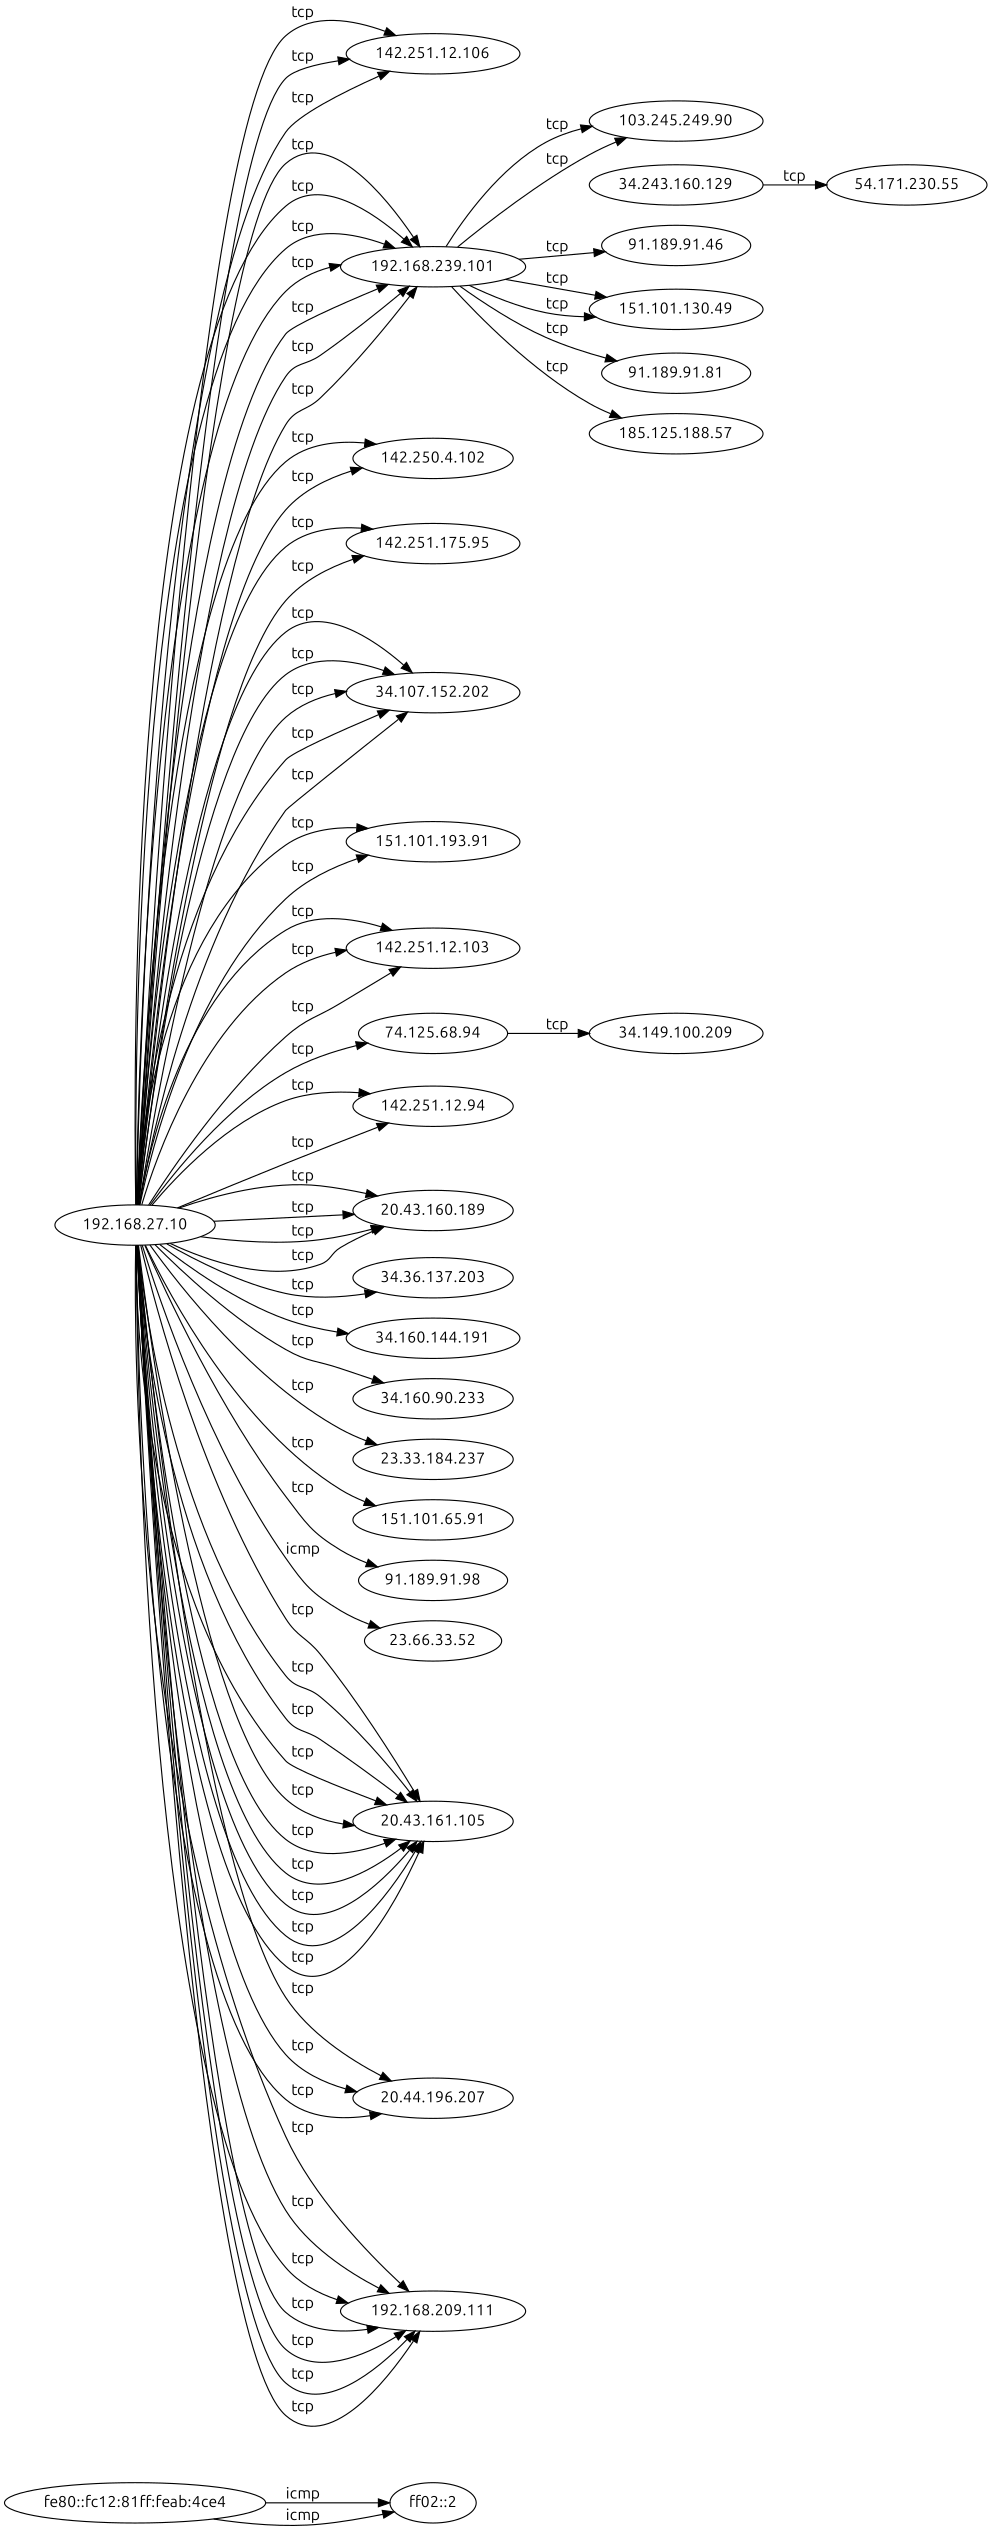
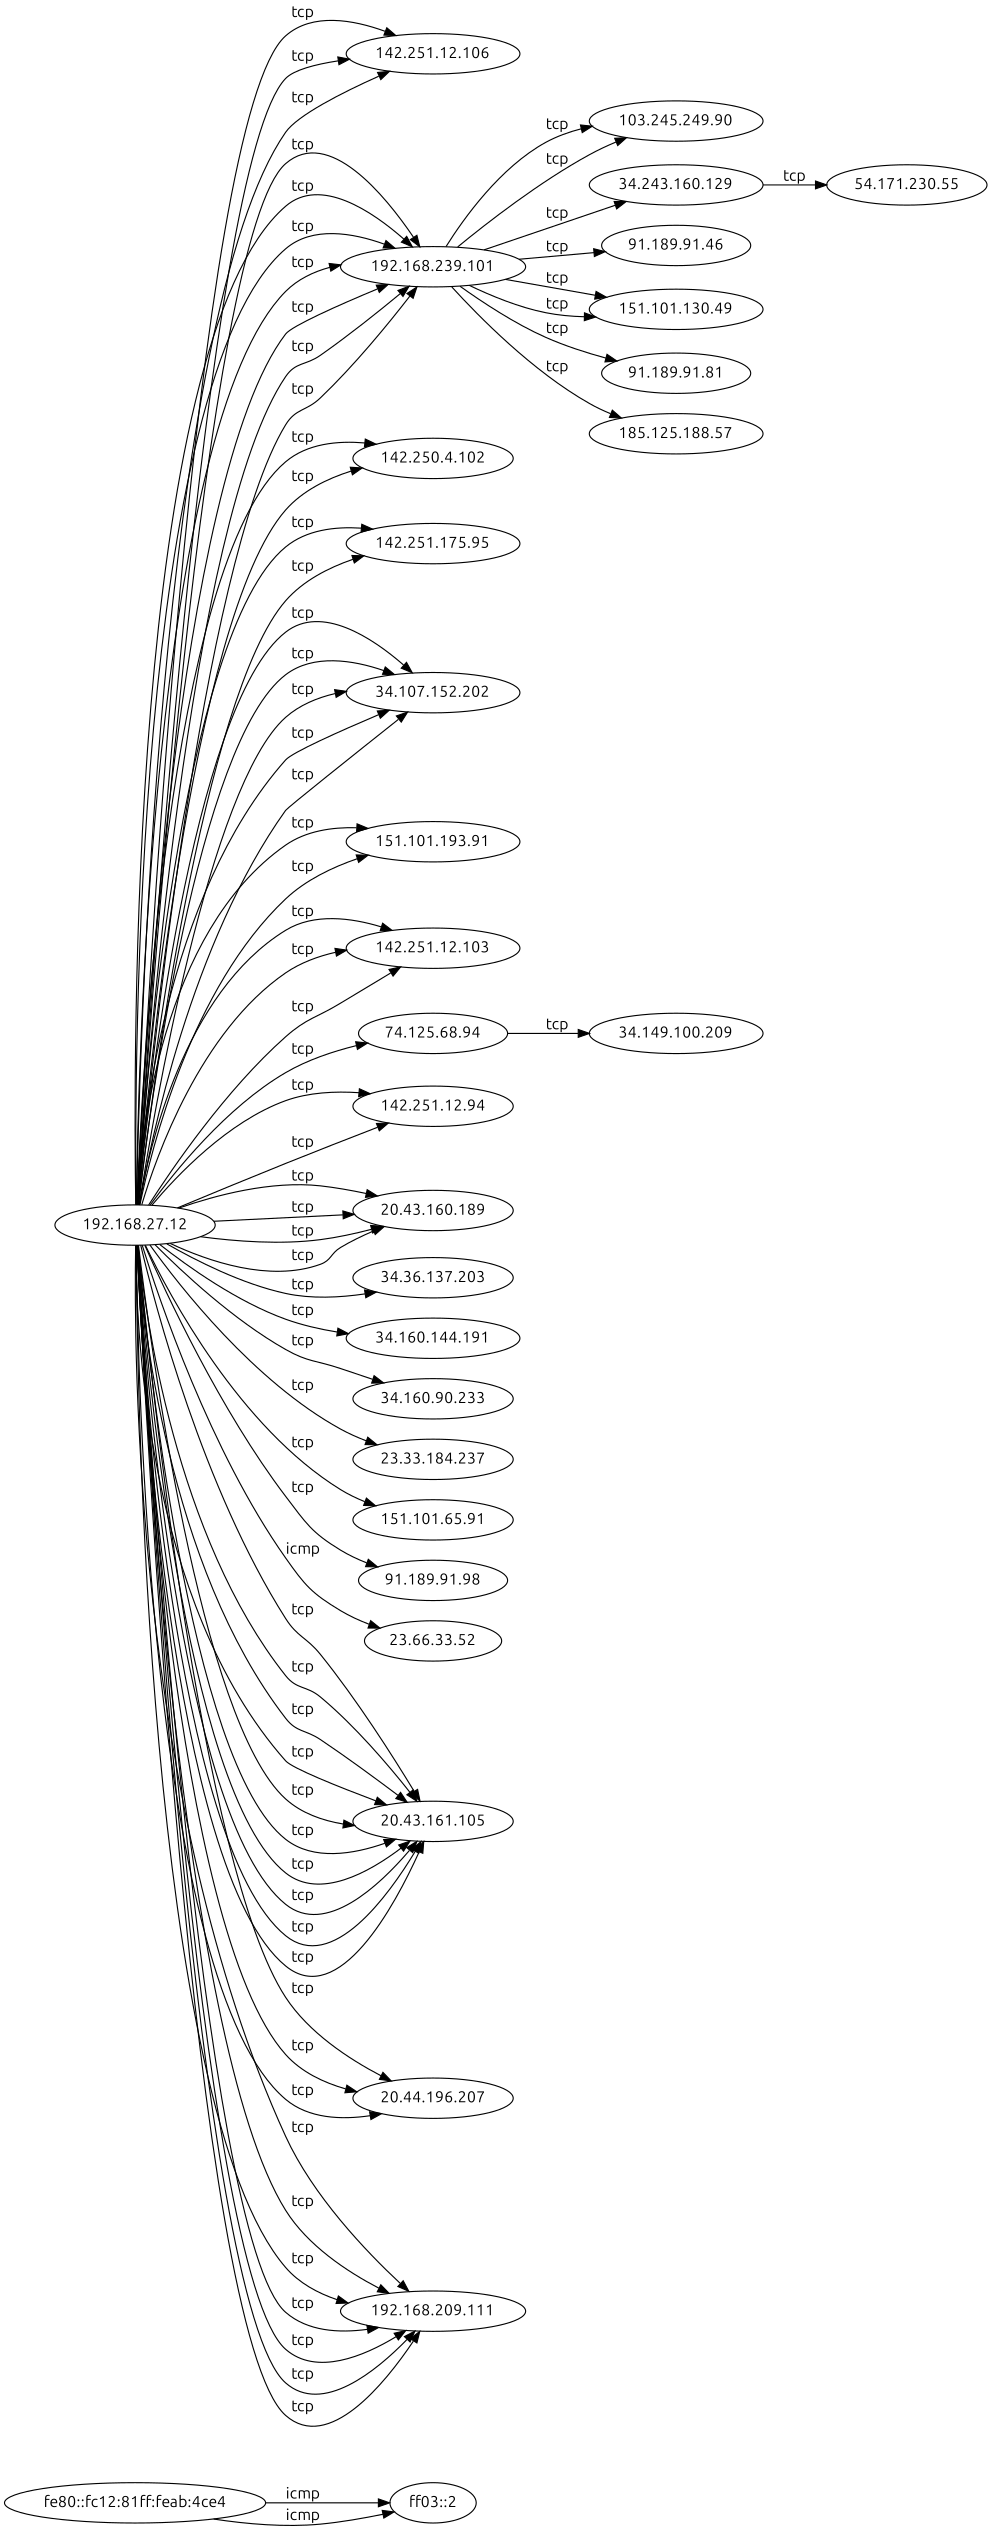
none -> (550, 228)
(135, 1225) -> (135, 1225)
(433, 2503) -> (433, 2503)
